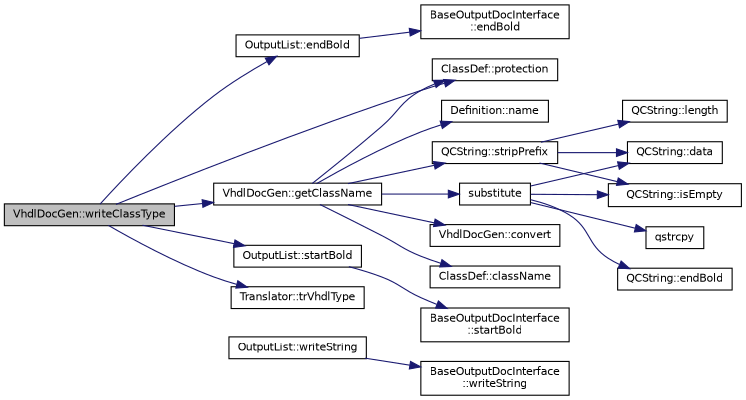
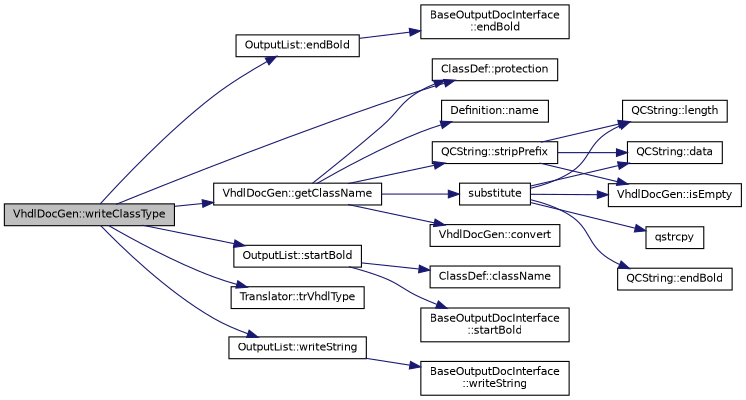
none -> (581, 164)
(675, 195) -> (675, 195)
(380, 235) -> (390, 266)
none -> (169, 287)
